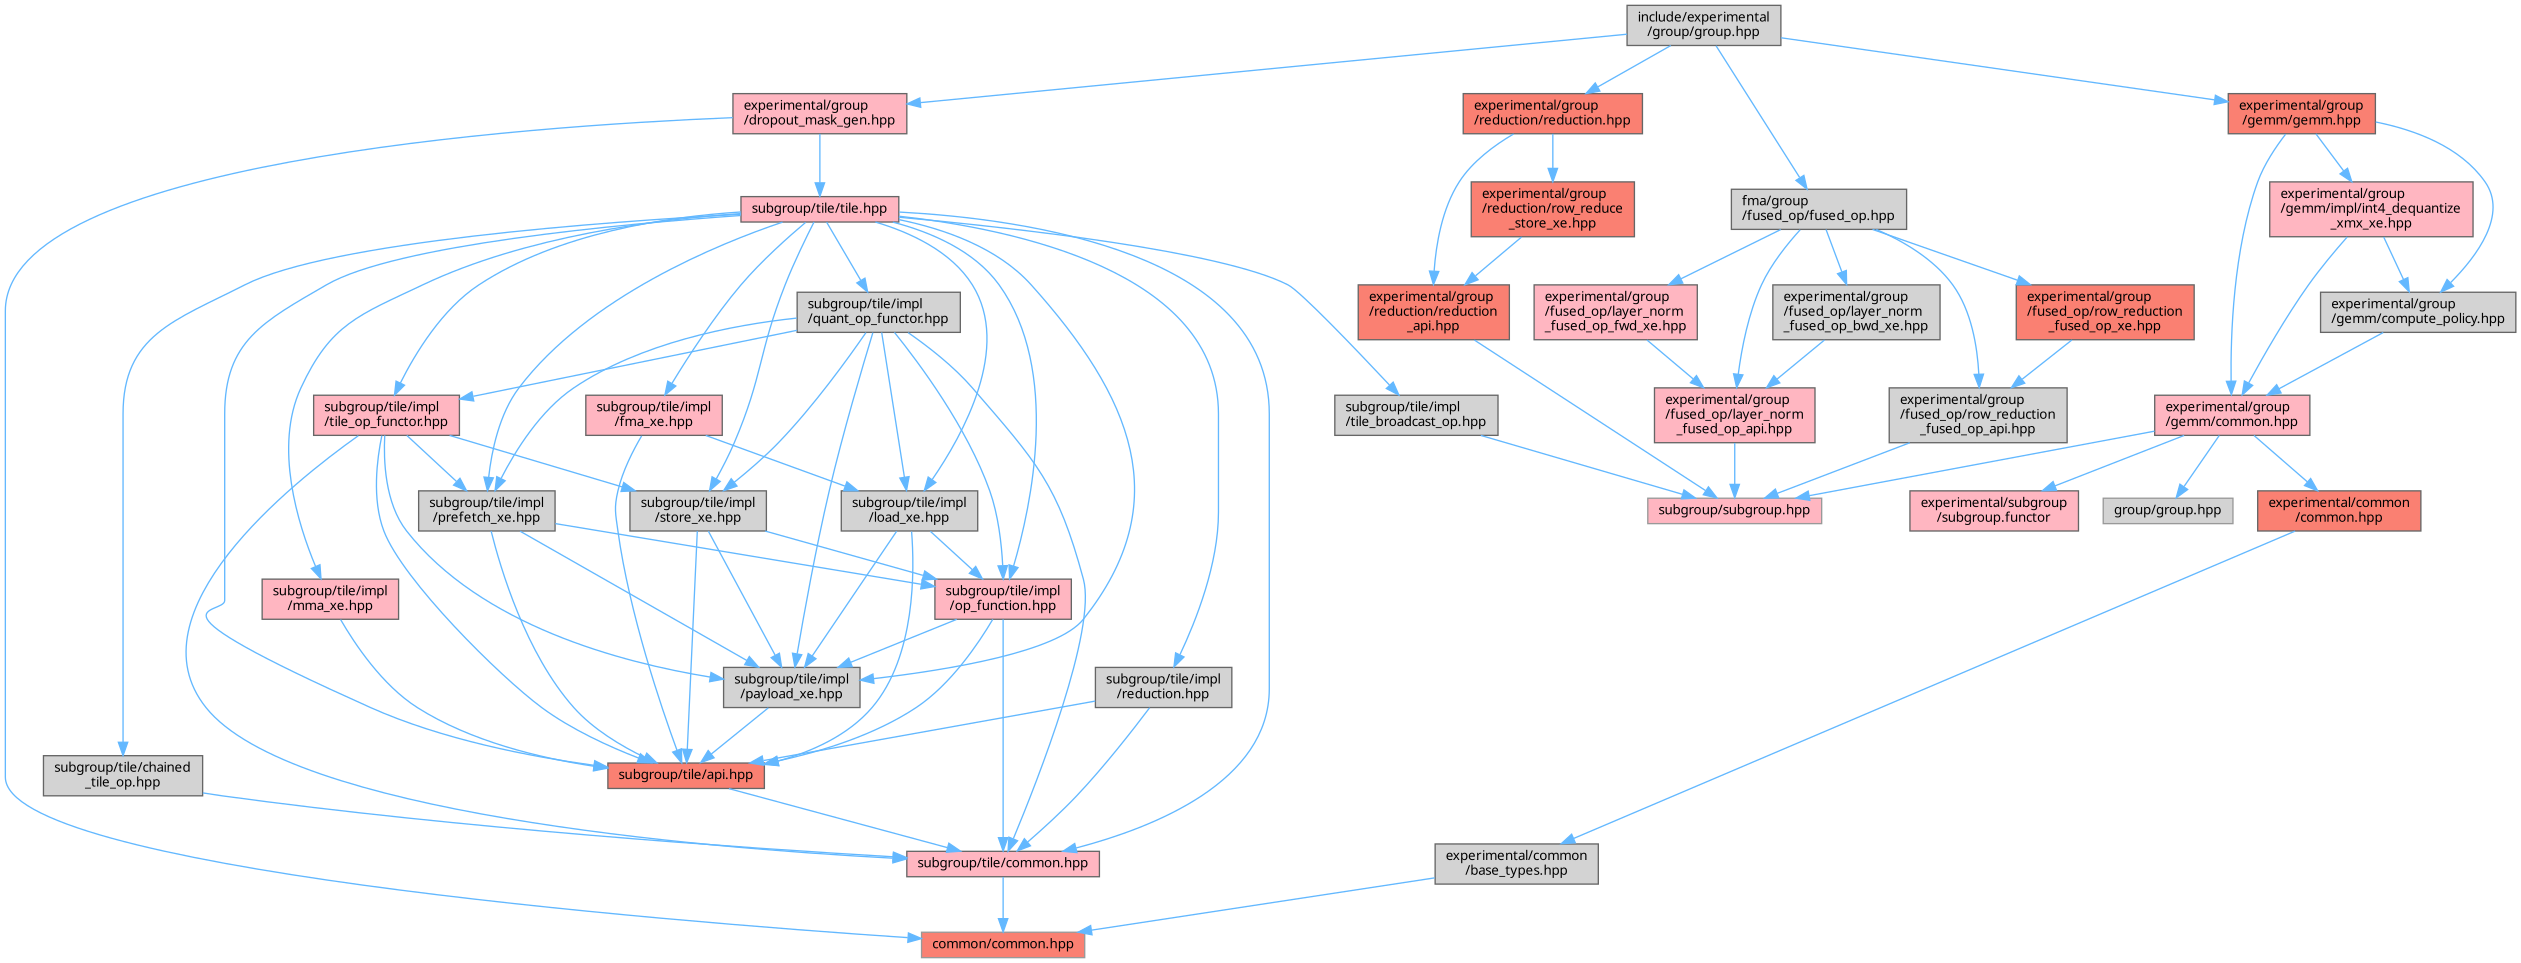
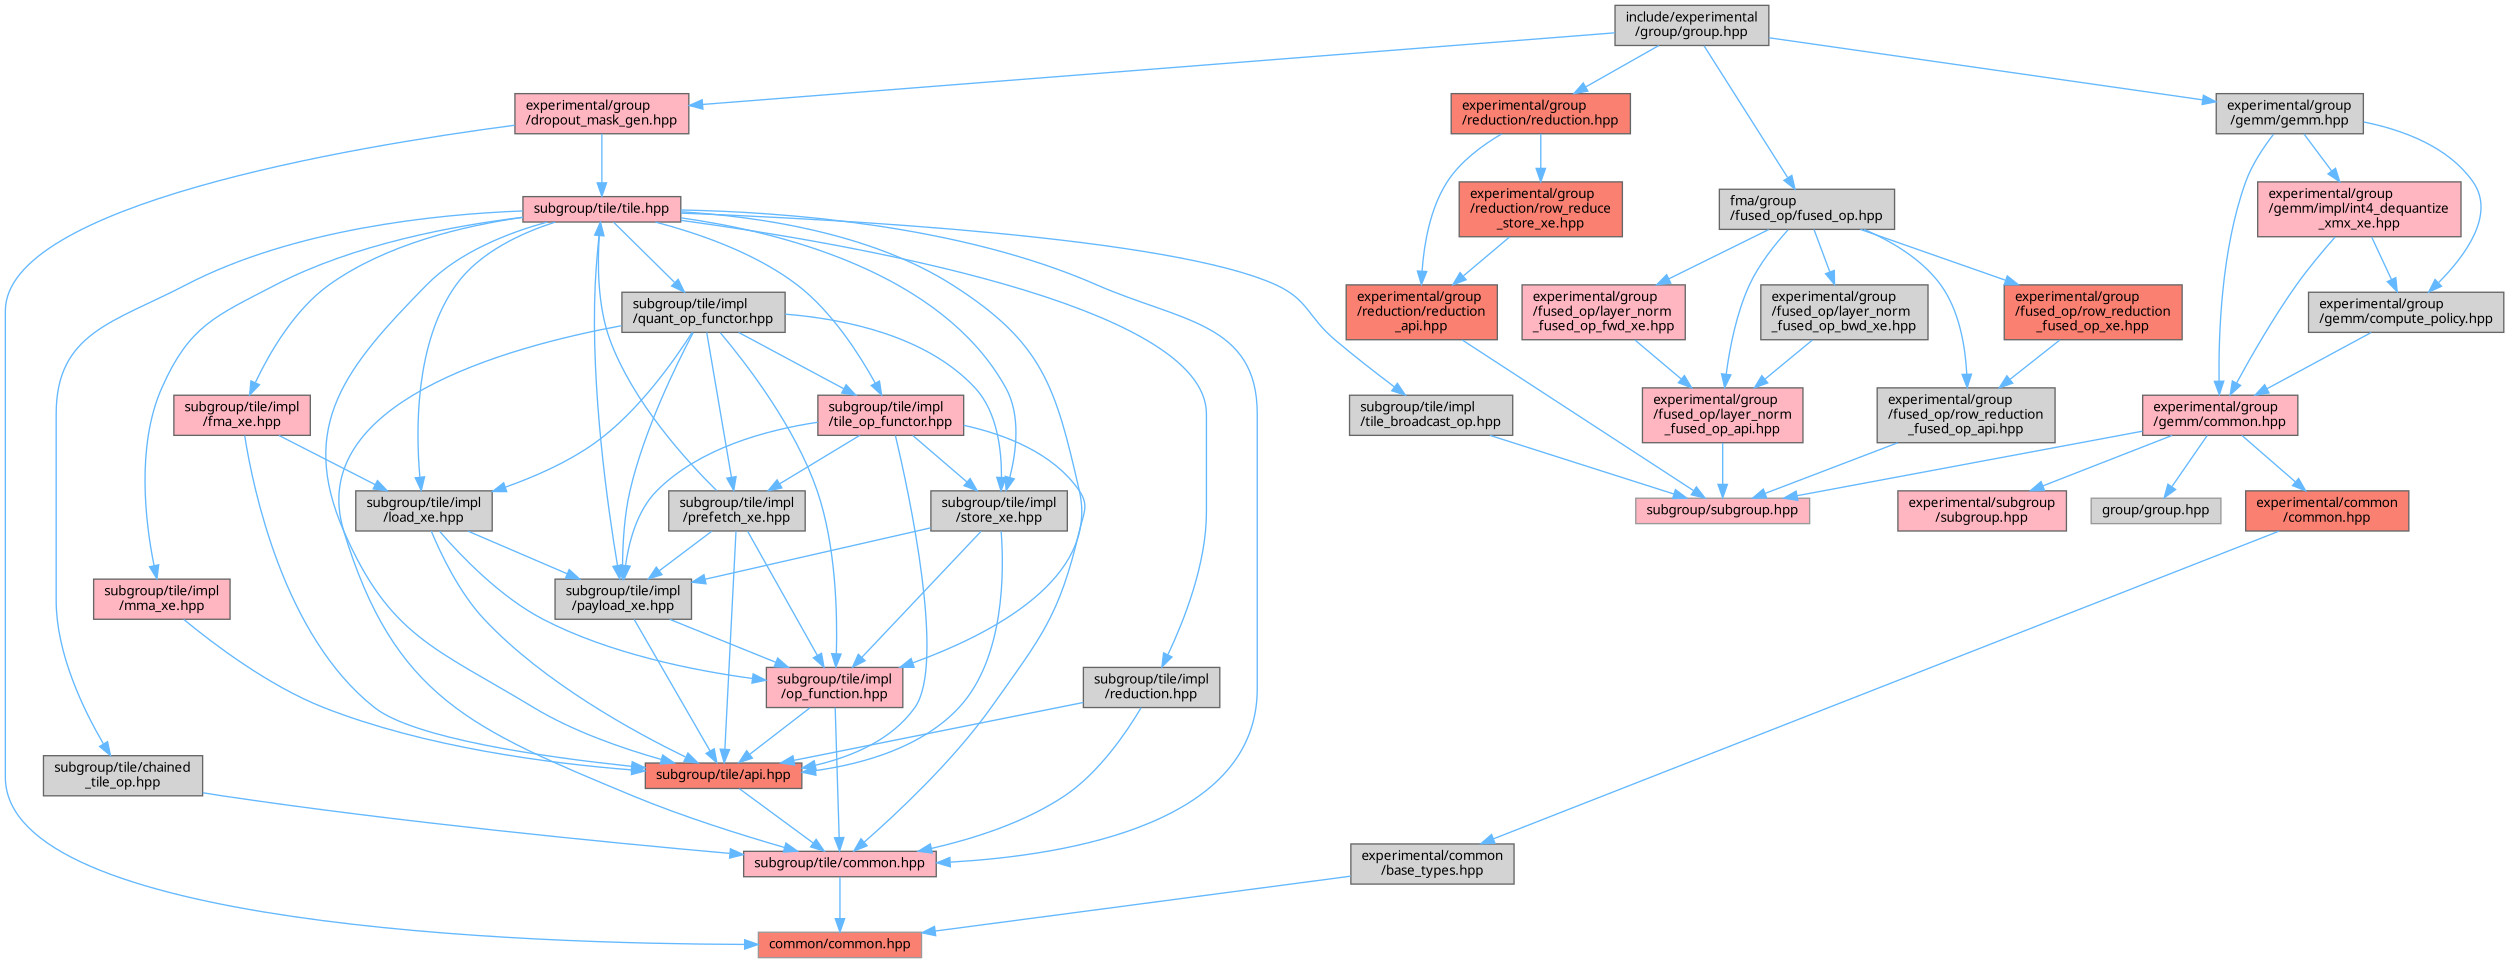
(2302, 114) -> (2290, 114)
(599, 313) -> (627, 376)
(1994, 511) -> (1982, 511)
(914, 637) -> (720, 640)
